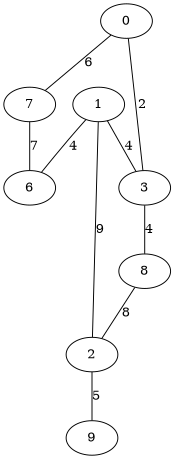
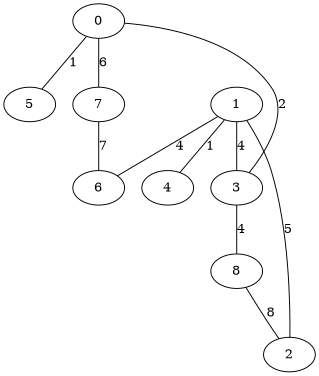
none -> (30, 104)
none -> (168, 188)
(101, 230) -> (288, 230)
(92, 438) -> none
